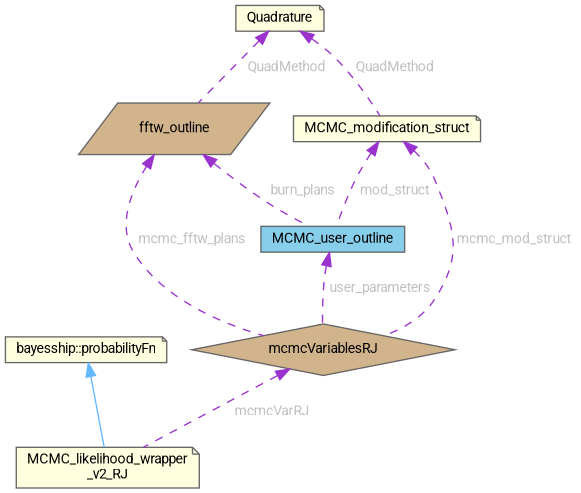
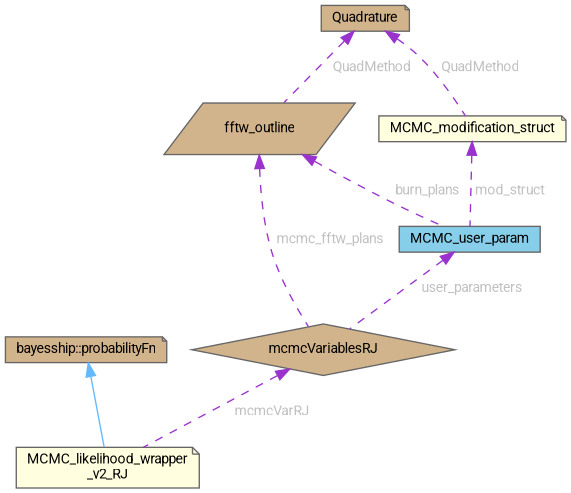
(280, 18) -> (365, 18)
(333, 239) -> (470, 239)
(453, 254) -> none
(86, 350) -> (86, 350)
